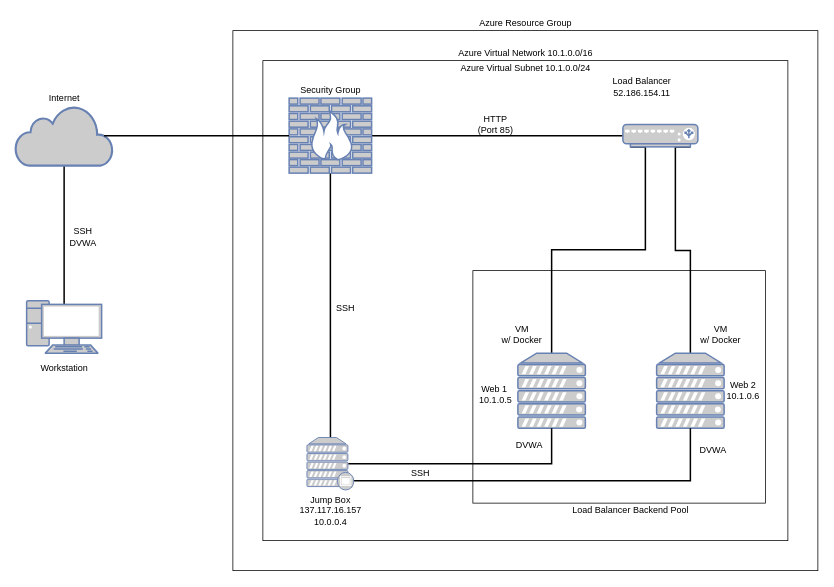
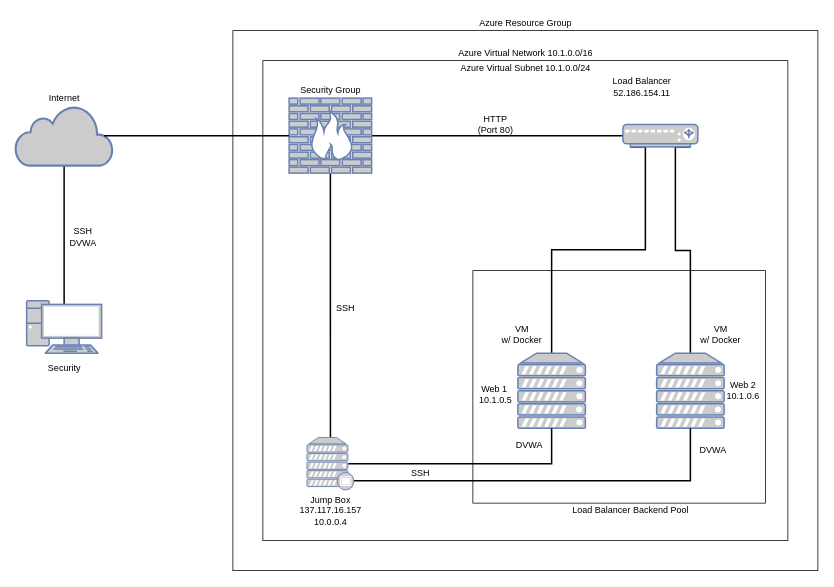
(496, 124) -> (496, 124)
(65, 368) -> (65, 368)
